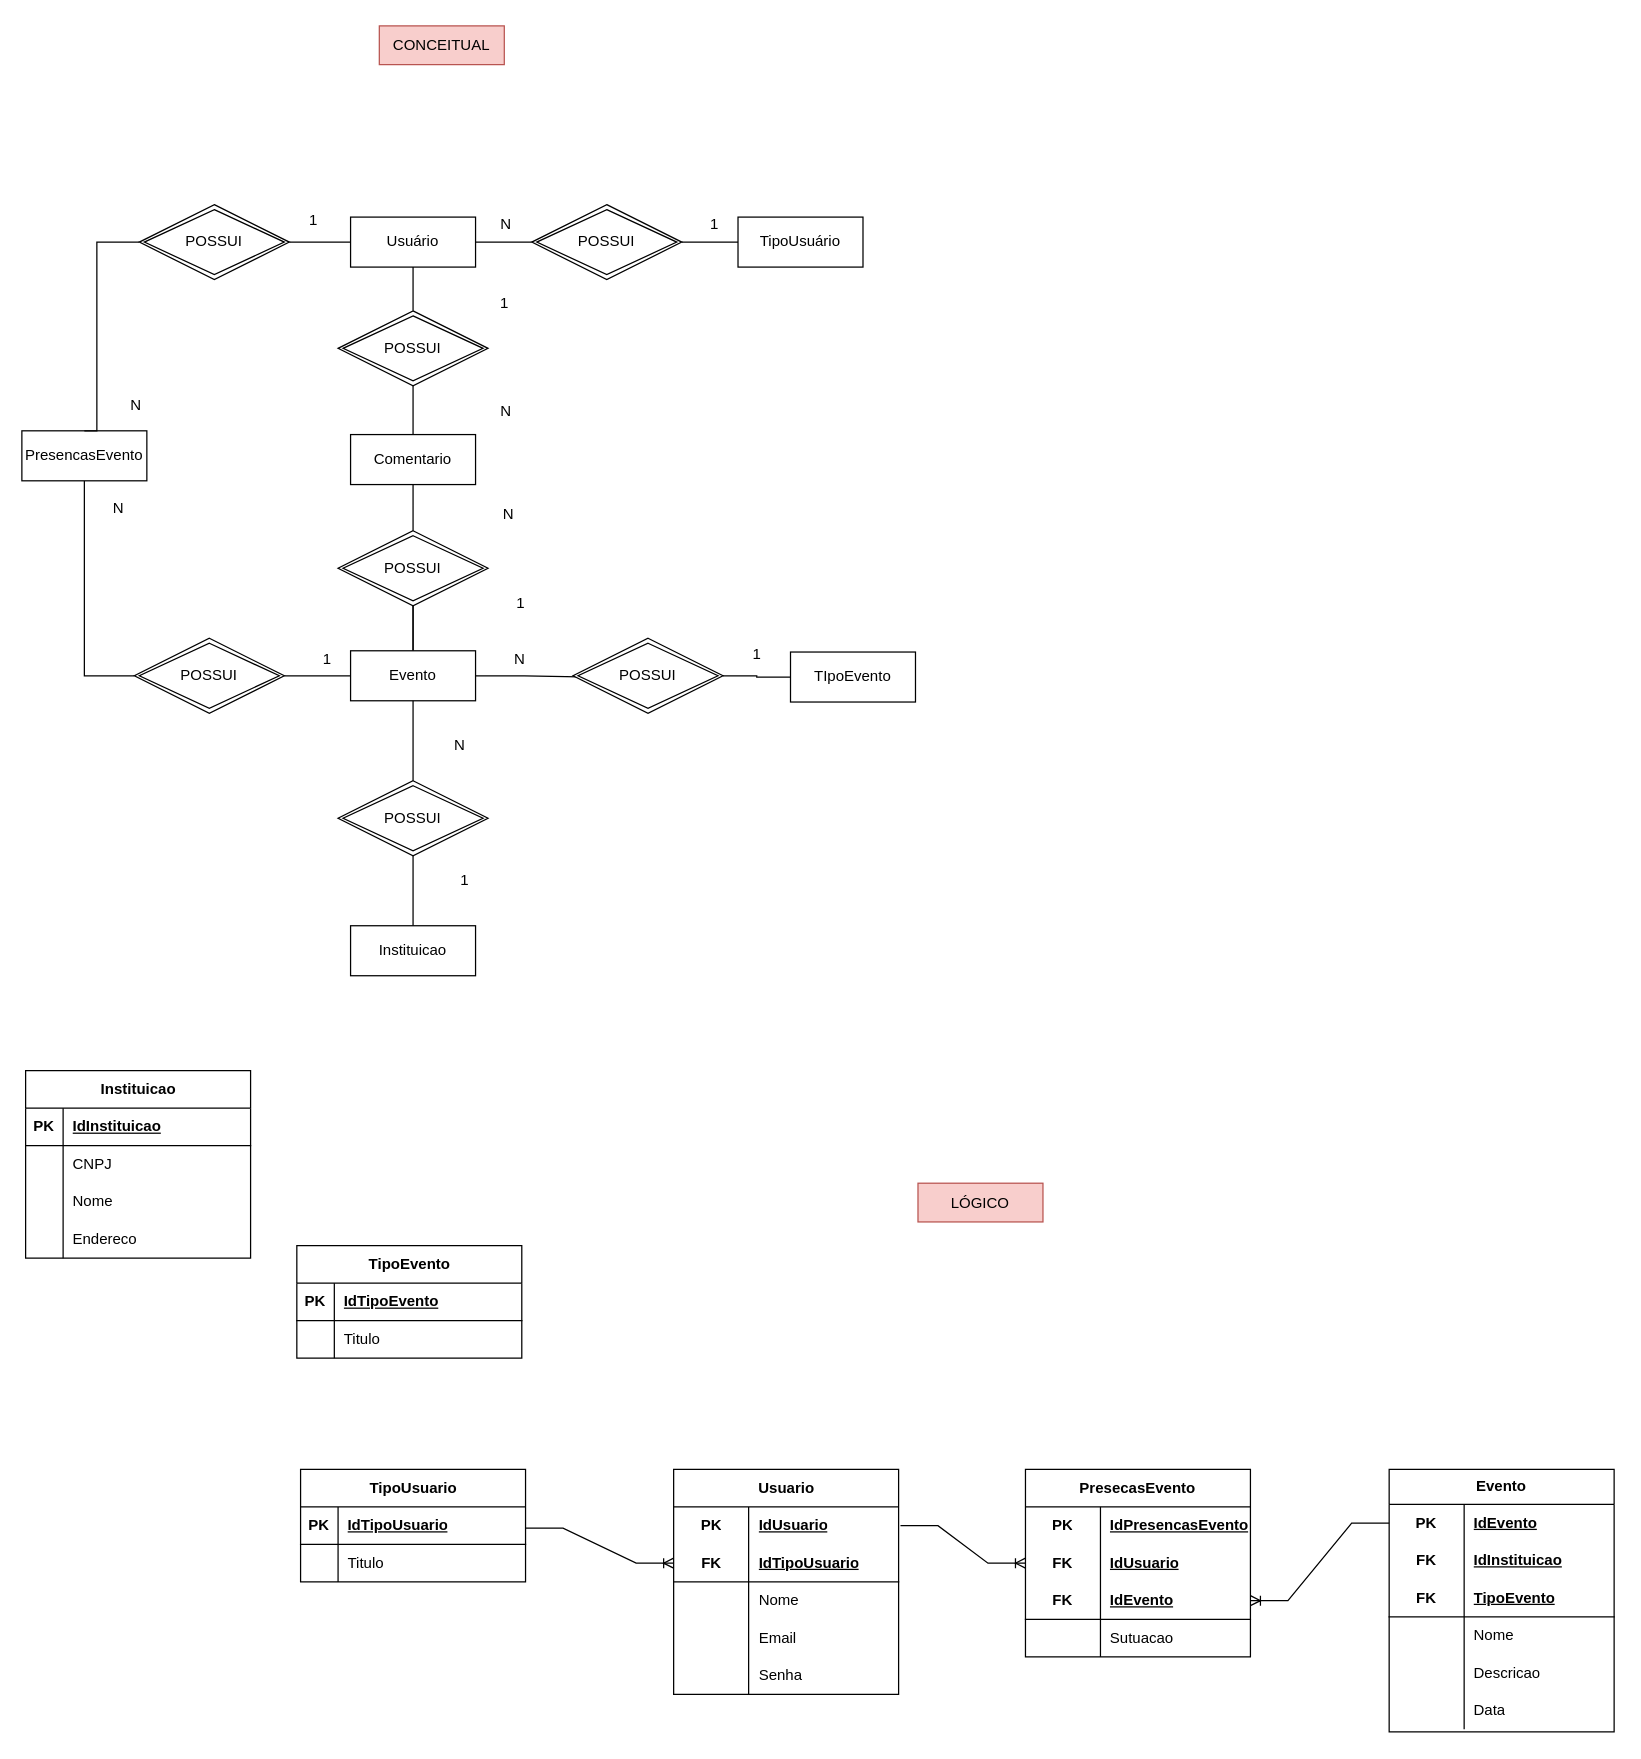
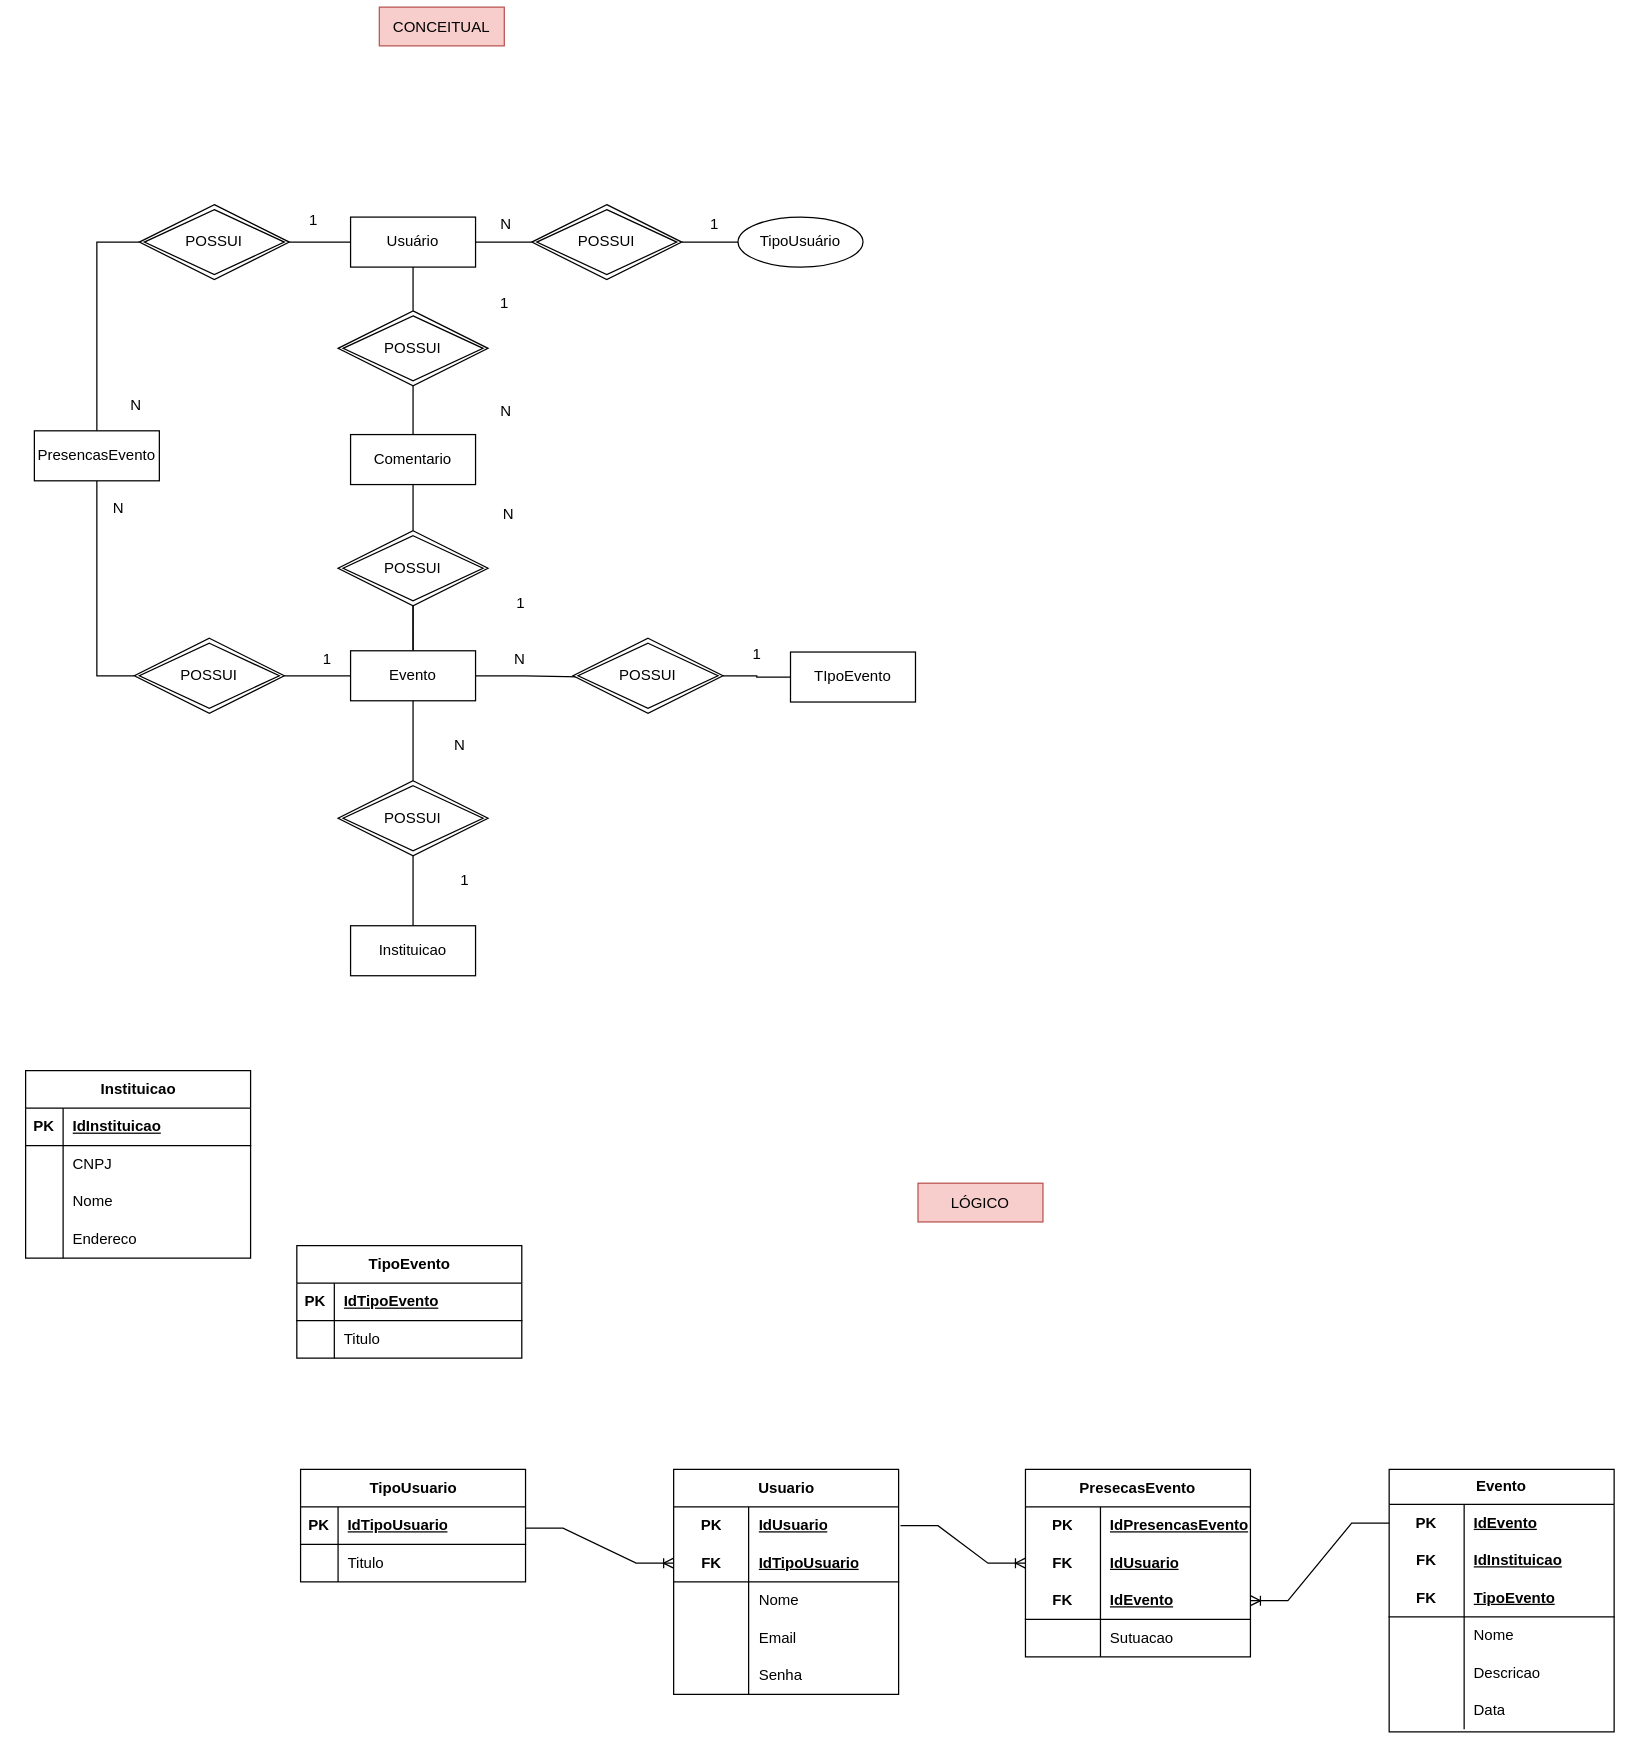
(442, 45) -> (442, 26)
(801, 242) -> (801, 242)
(84, 456) -> (97, 456)
